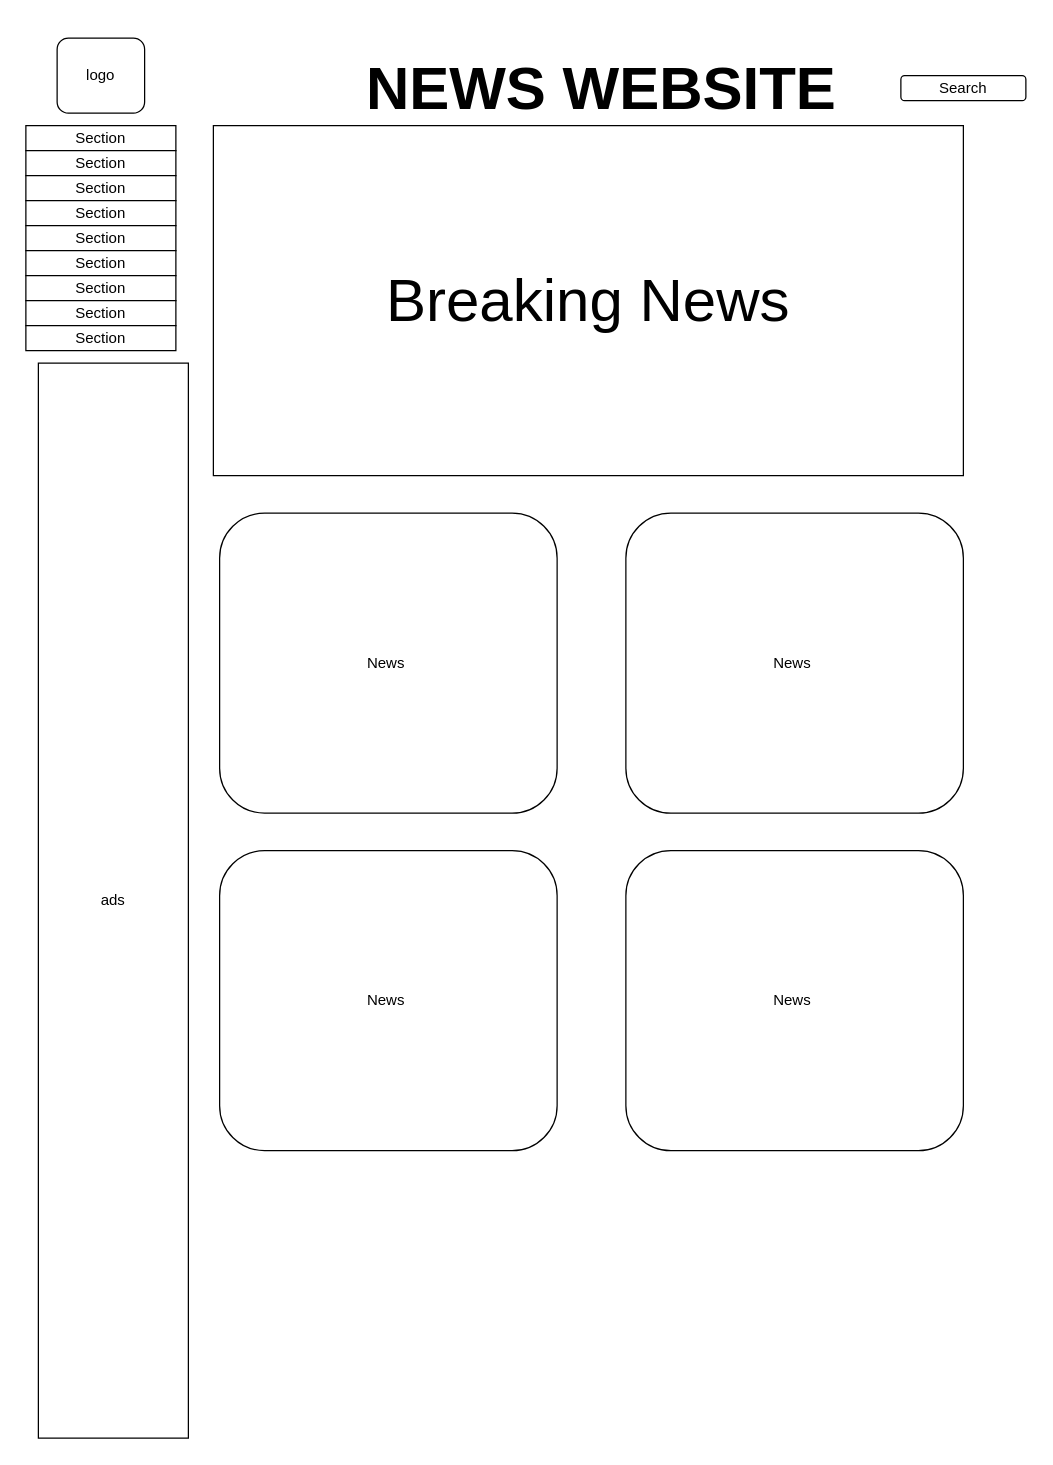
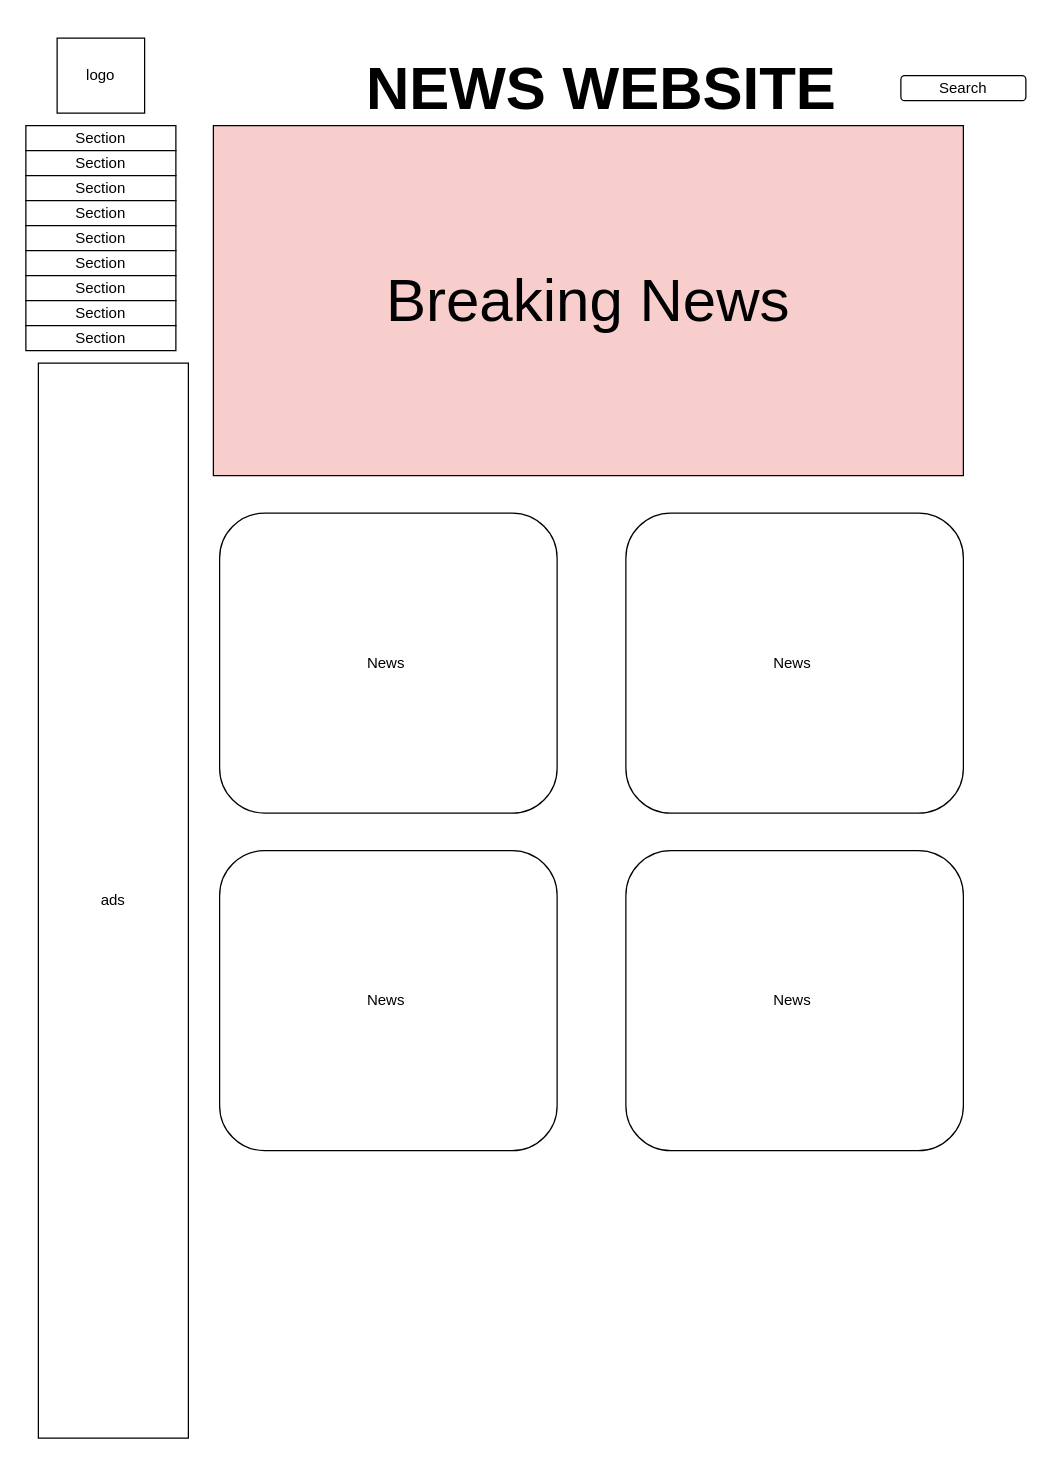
(101, 76) -> (101, 76)
(588, 301) -> (588, 301)
